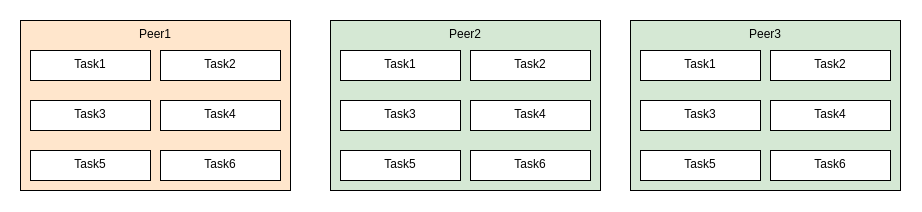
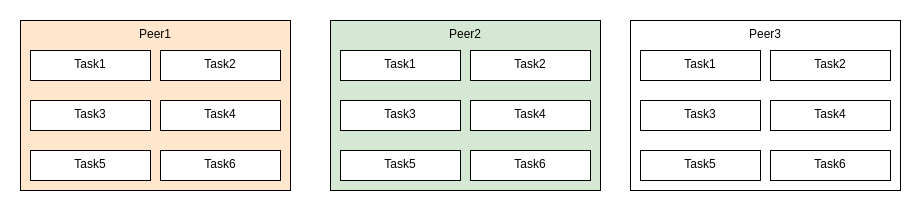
(766, 106) -> (766, 106)
